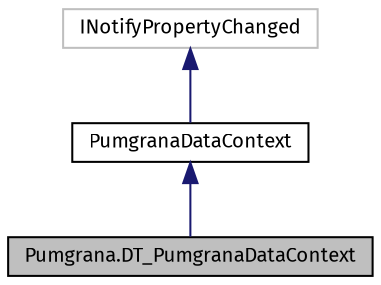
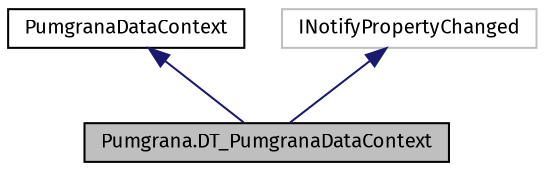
(190, 96) -> (330, 92)
